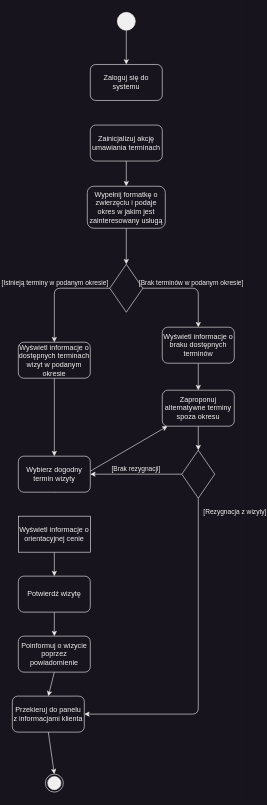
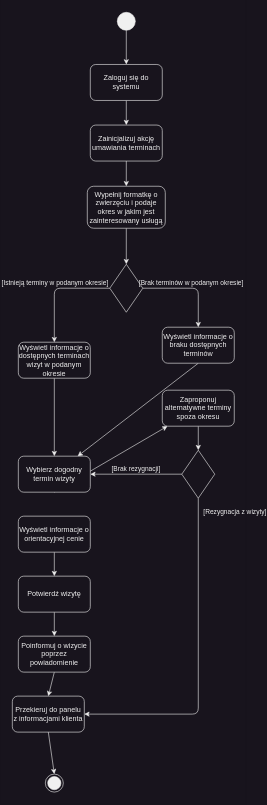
none -> (126, 119)
(198, 364) -> (139, 409)
(54, 534) -> (54, 534)
